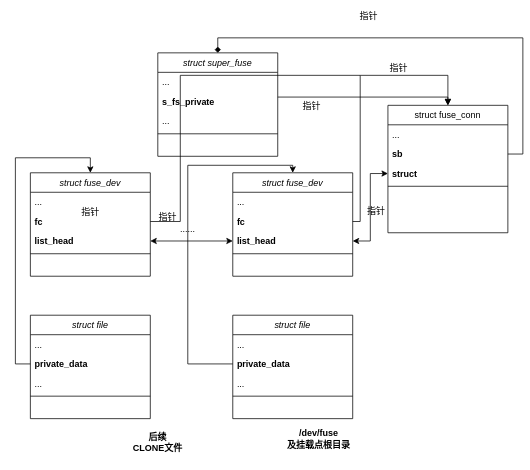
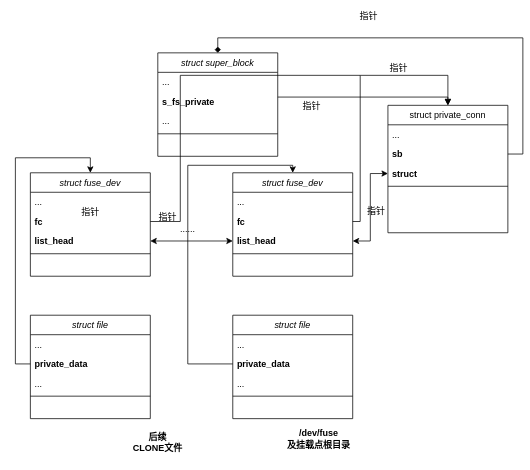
(218, 63) -> (218, 63)
(448, 116) -> (448, 116)
